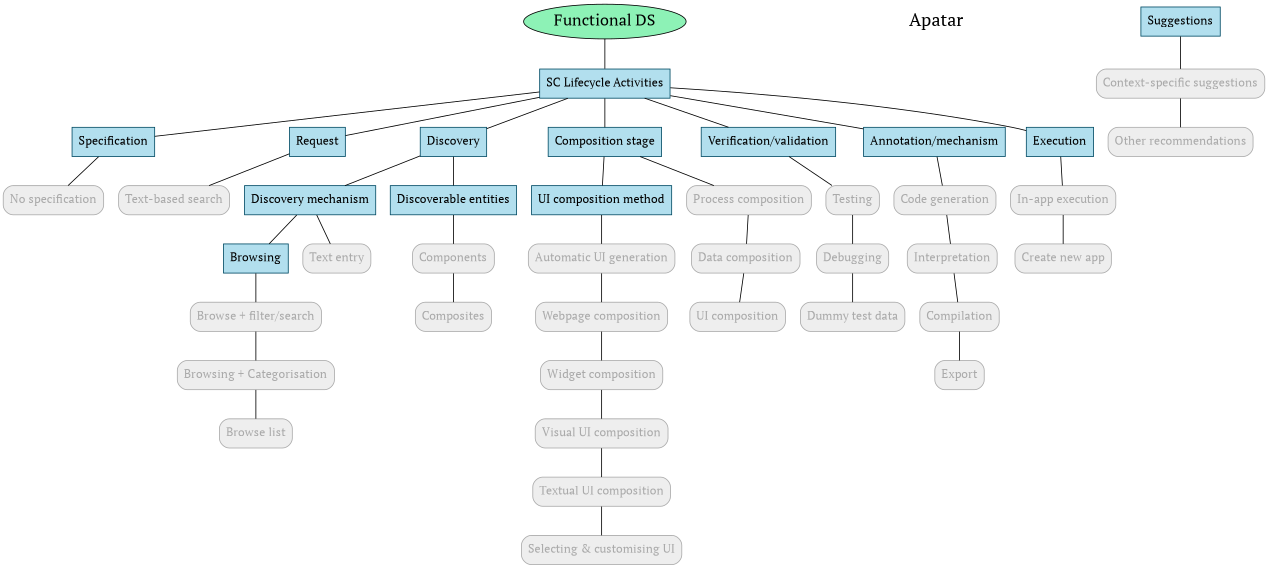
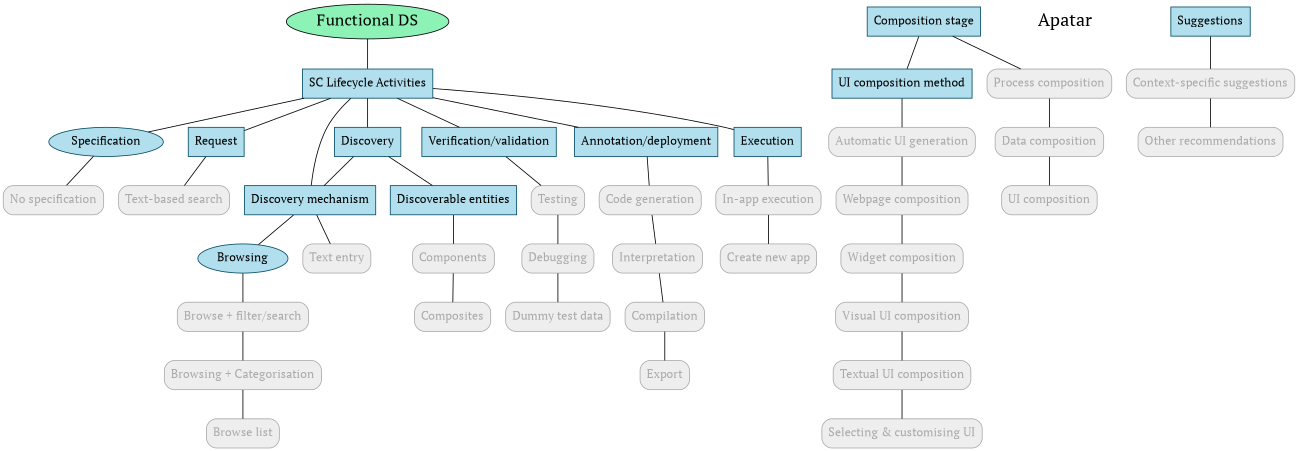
(605, 113) -> (322, 138)
(113, 142) -> (106, 142)
(934, 142) -> (646, 142)
(256, 259) -> (243, 259)
